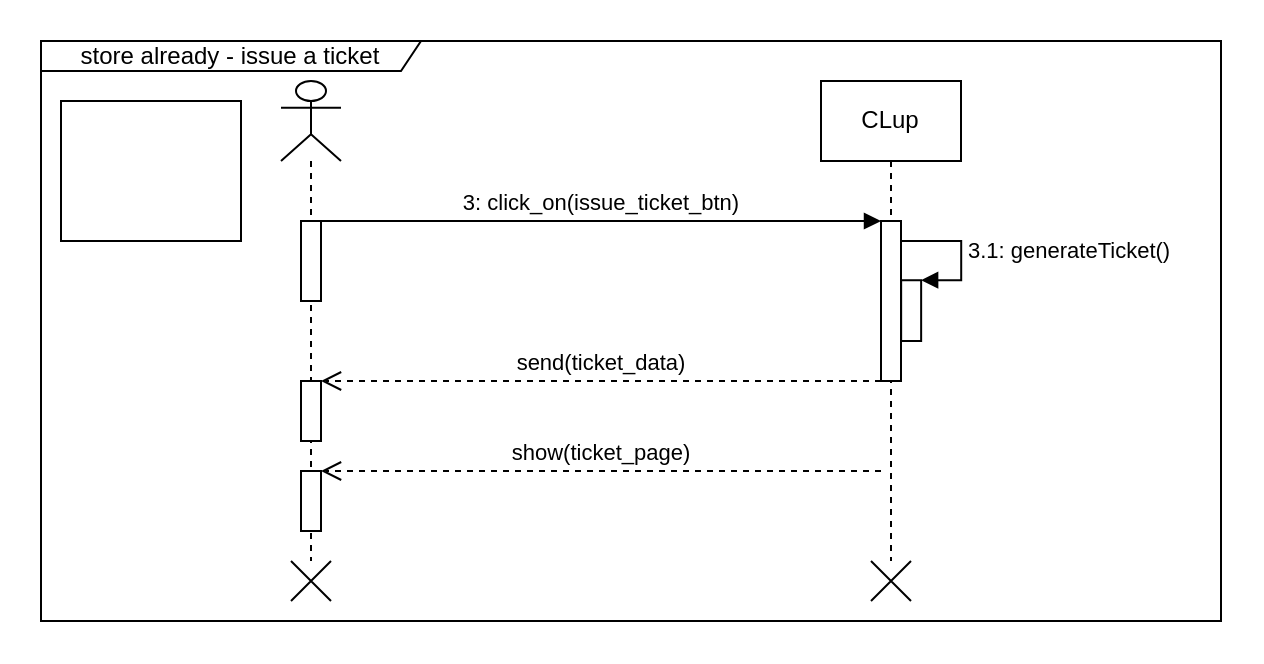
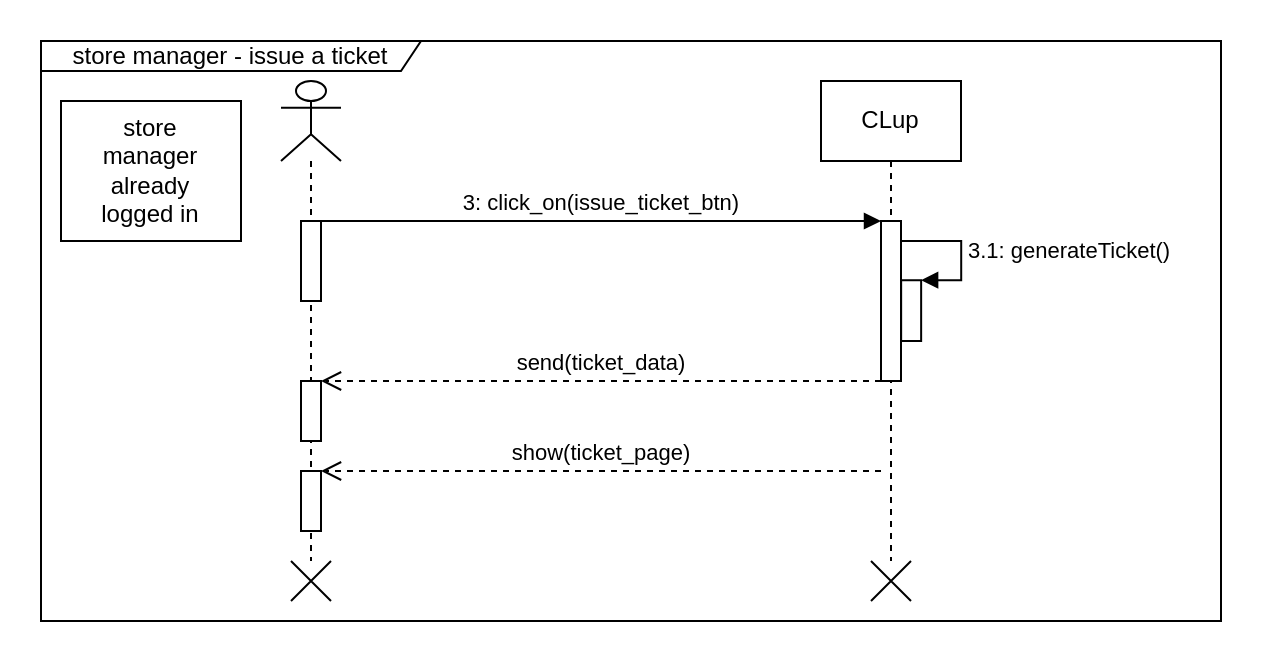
(231, 57) -> (231, 57)
none -> (151, 171)
